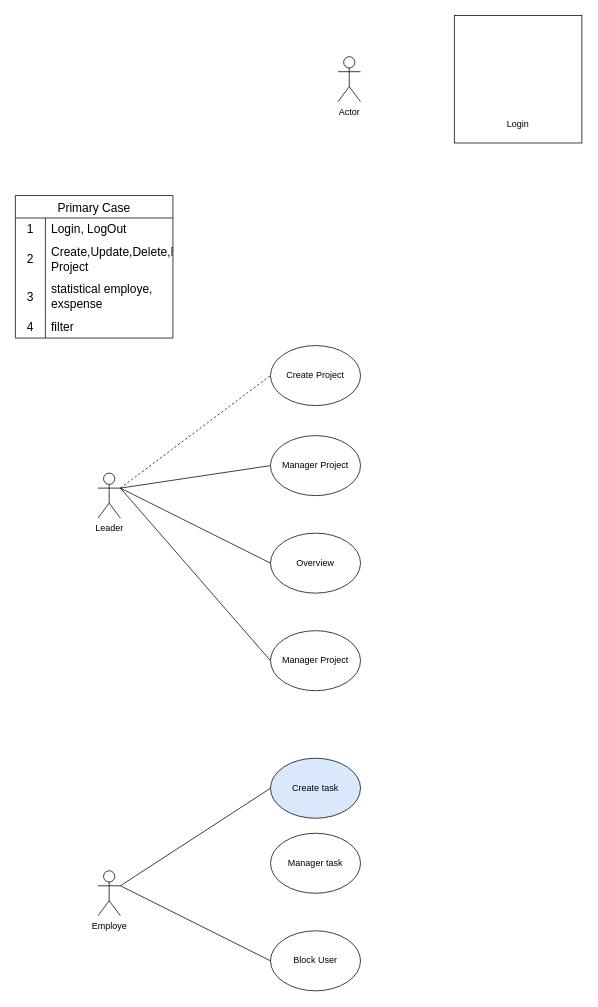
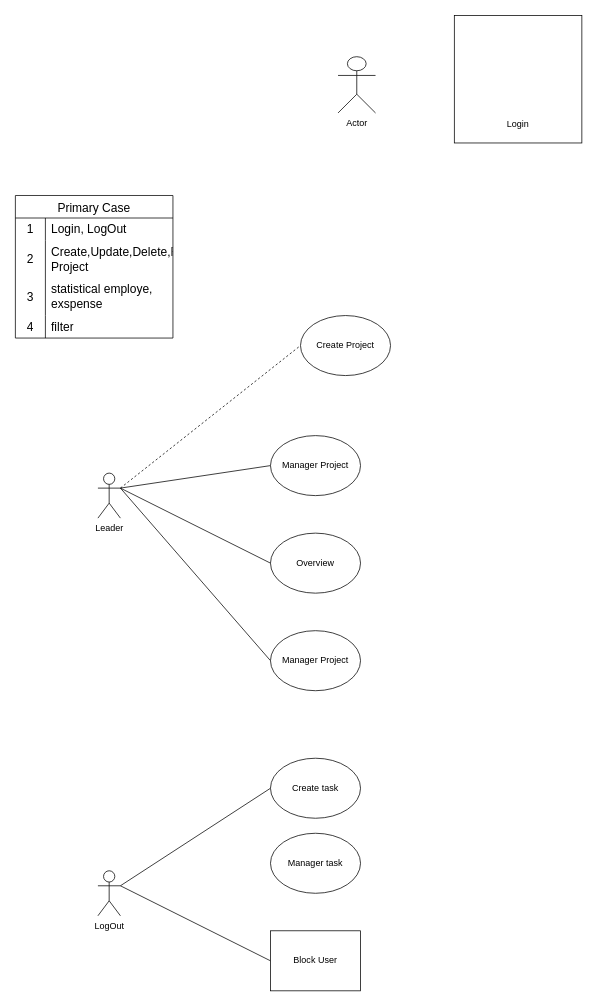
(349, 79) -> (357, 85)
(315, 375) -> (345, 345)
(315, 788) -> (315, 788)
(110, 926) -> (110, 926)
(315, 960) -> (315, 960)
